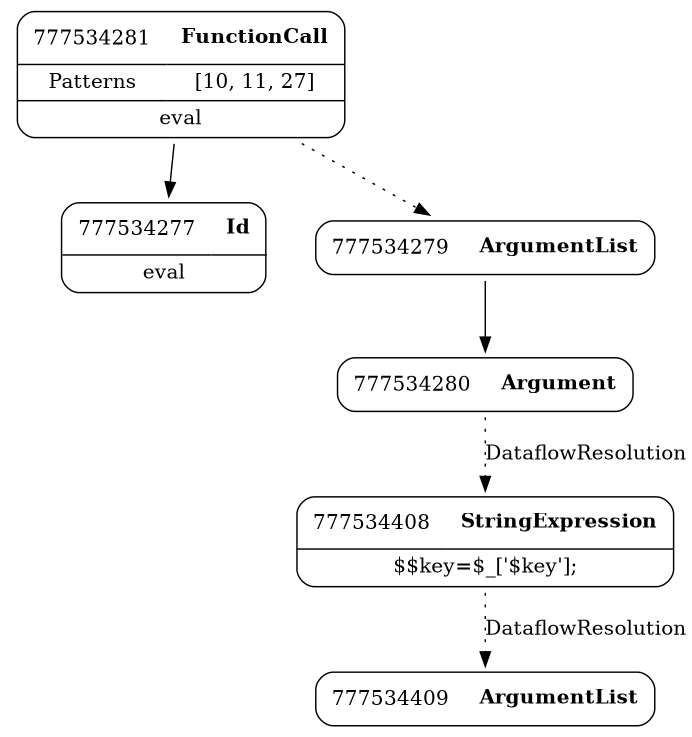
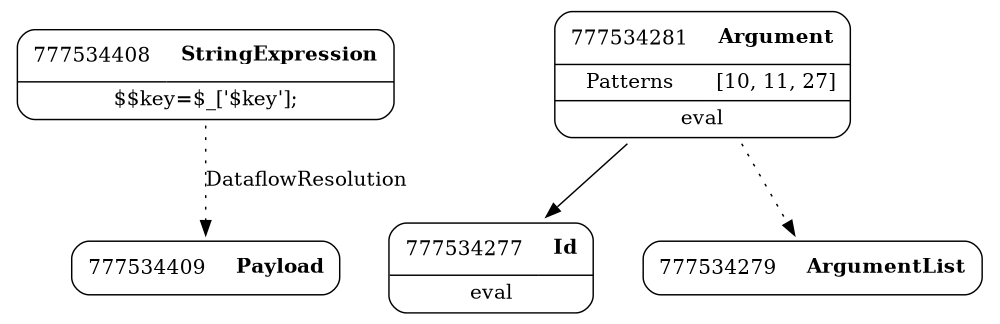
(255, 37) -> (776, 37)
(485, 385) -> none
(559, 698) -> (280, 267)
